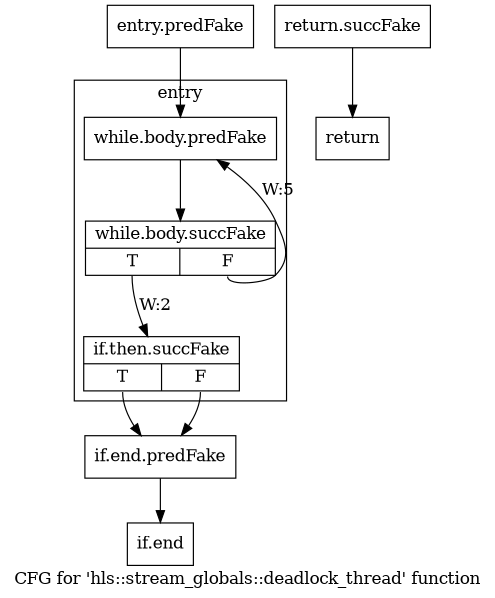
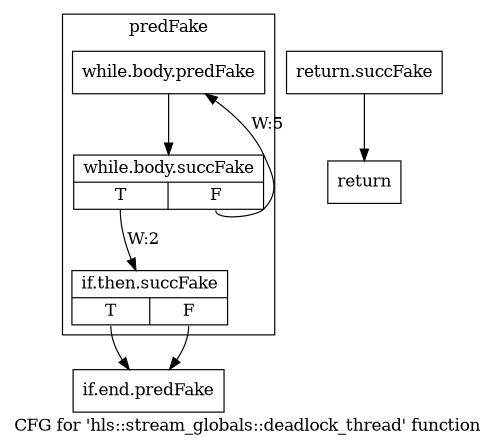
(180, 27) -> none
(180, 94) -> (169, 28)
(160, 544) -> none
